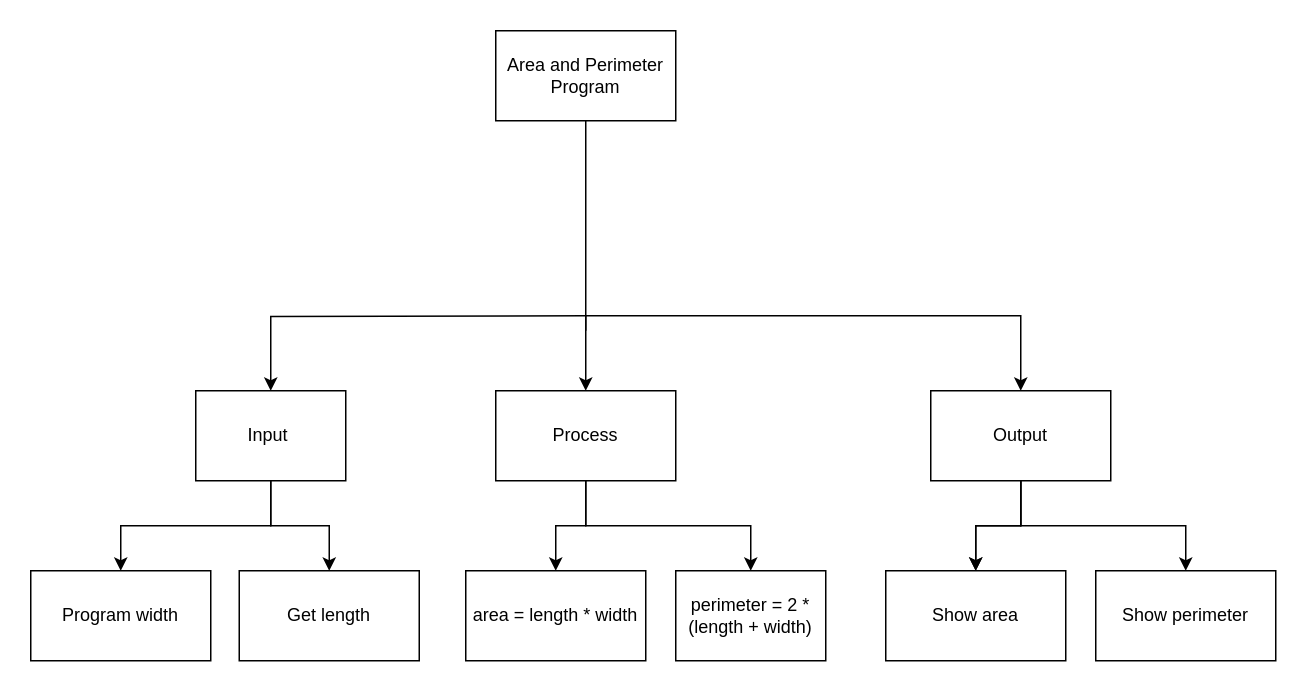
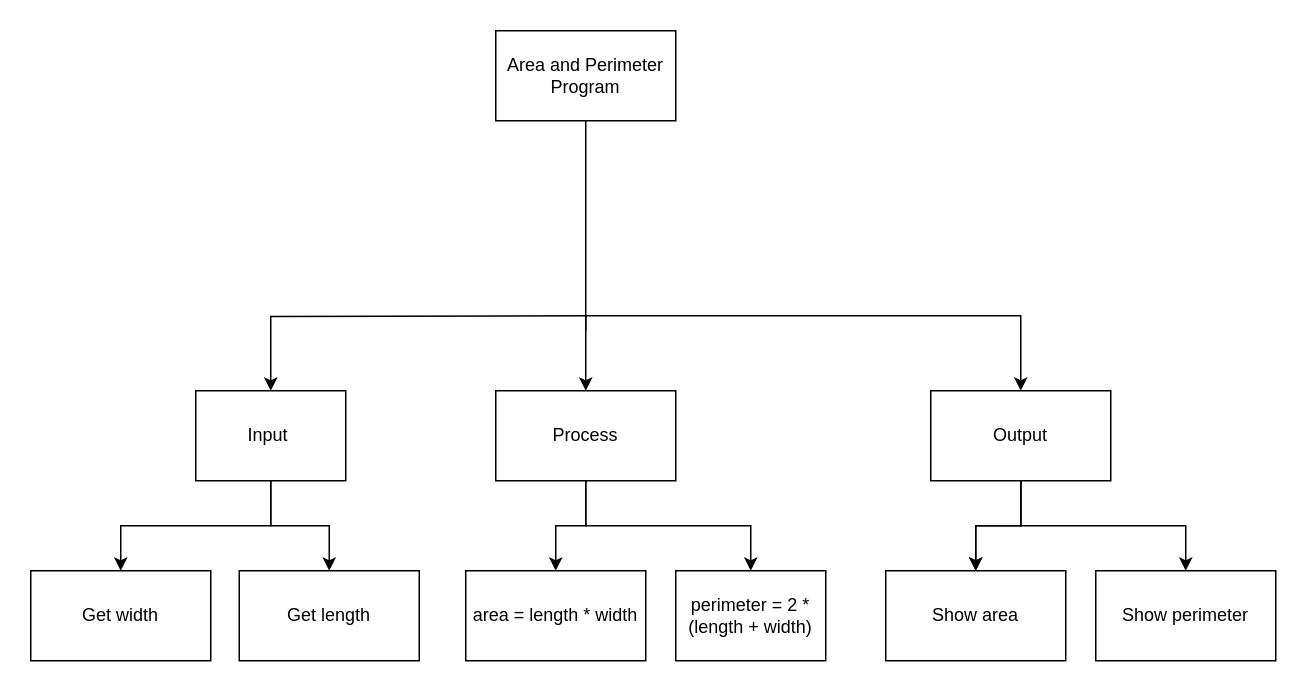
(121, 616) -> (121, 616)
